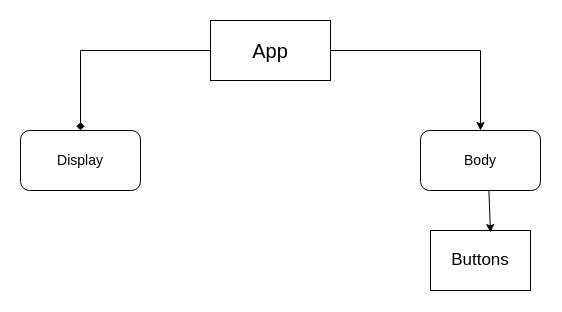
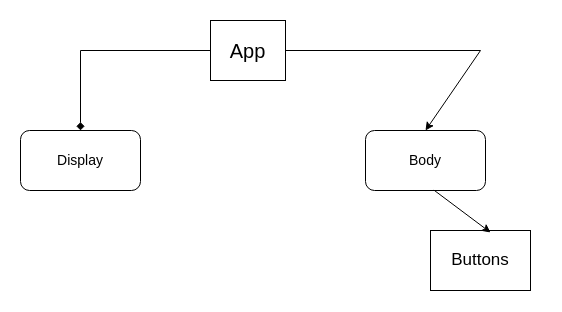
(271, 51) -> (248, 51)
(481, 161) -> (426, 161)
